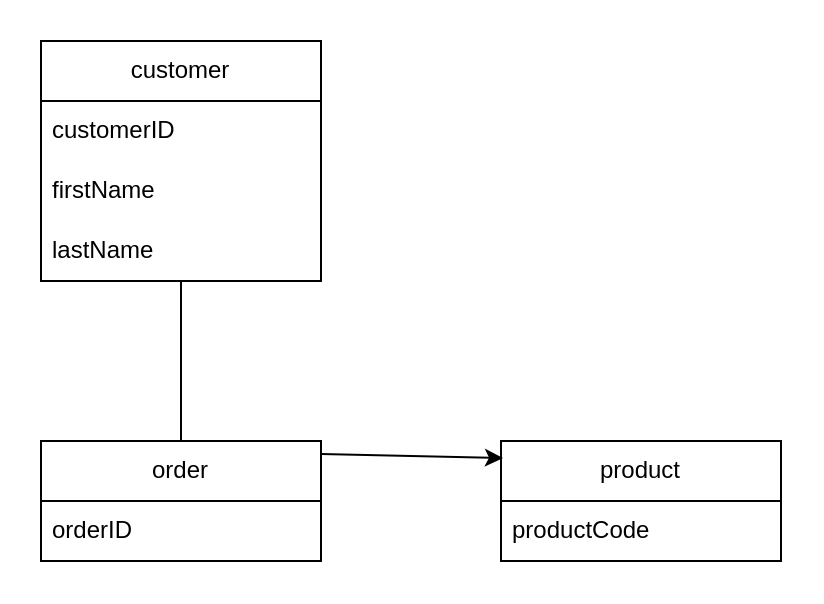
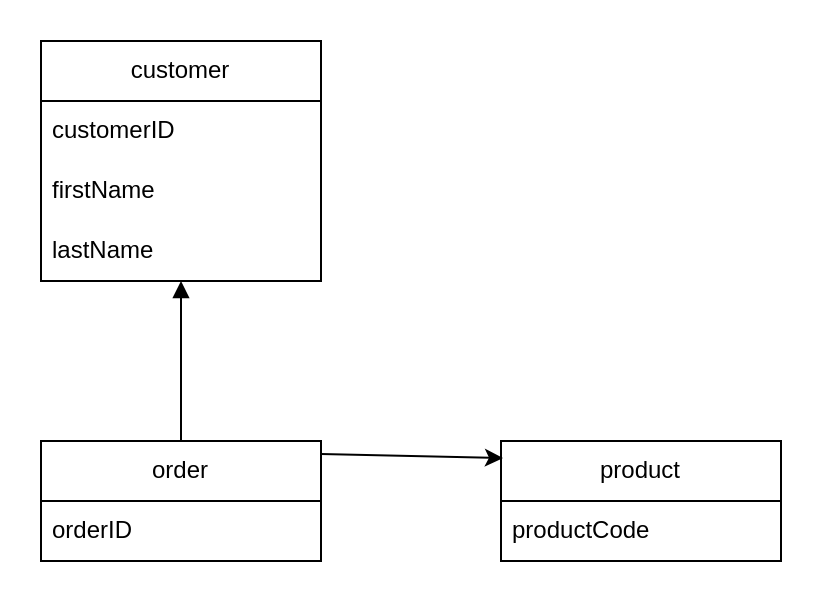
(181, 292) -> (181, 298)
